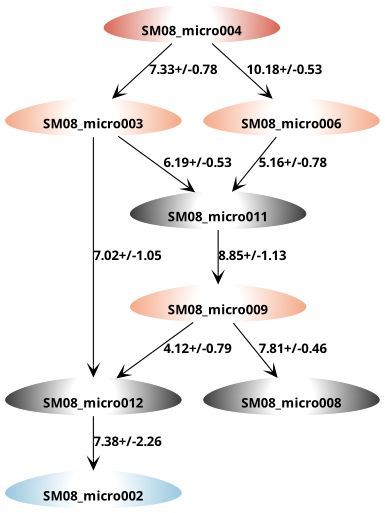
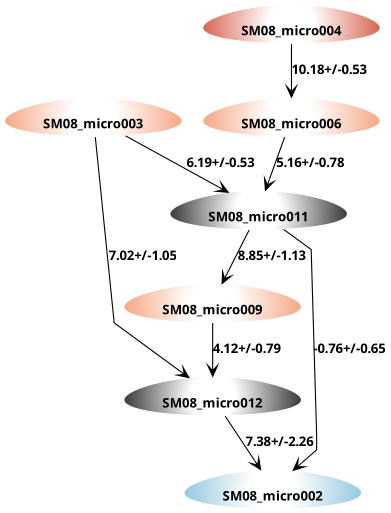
(146, 67) -> none
none -> (314, 343)
(291, 396) -> none
